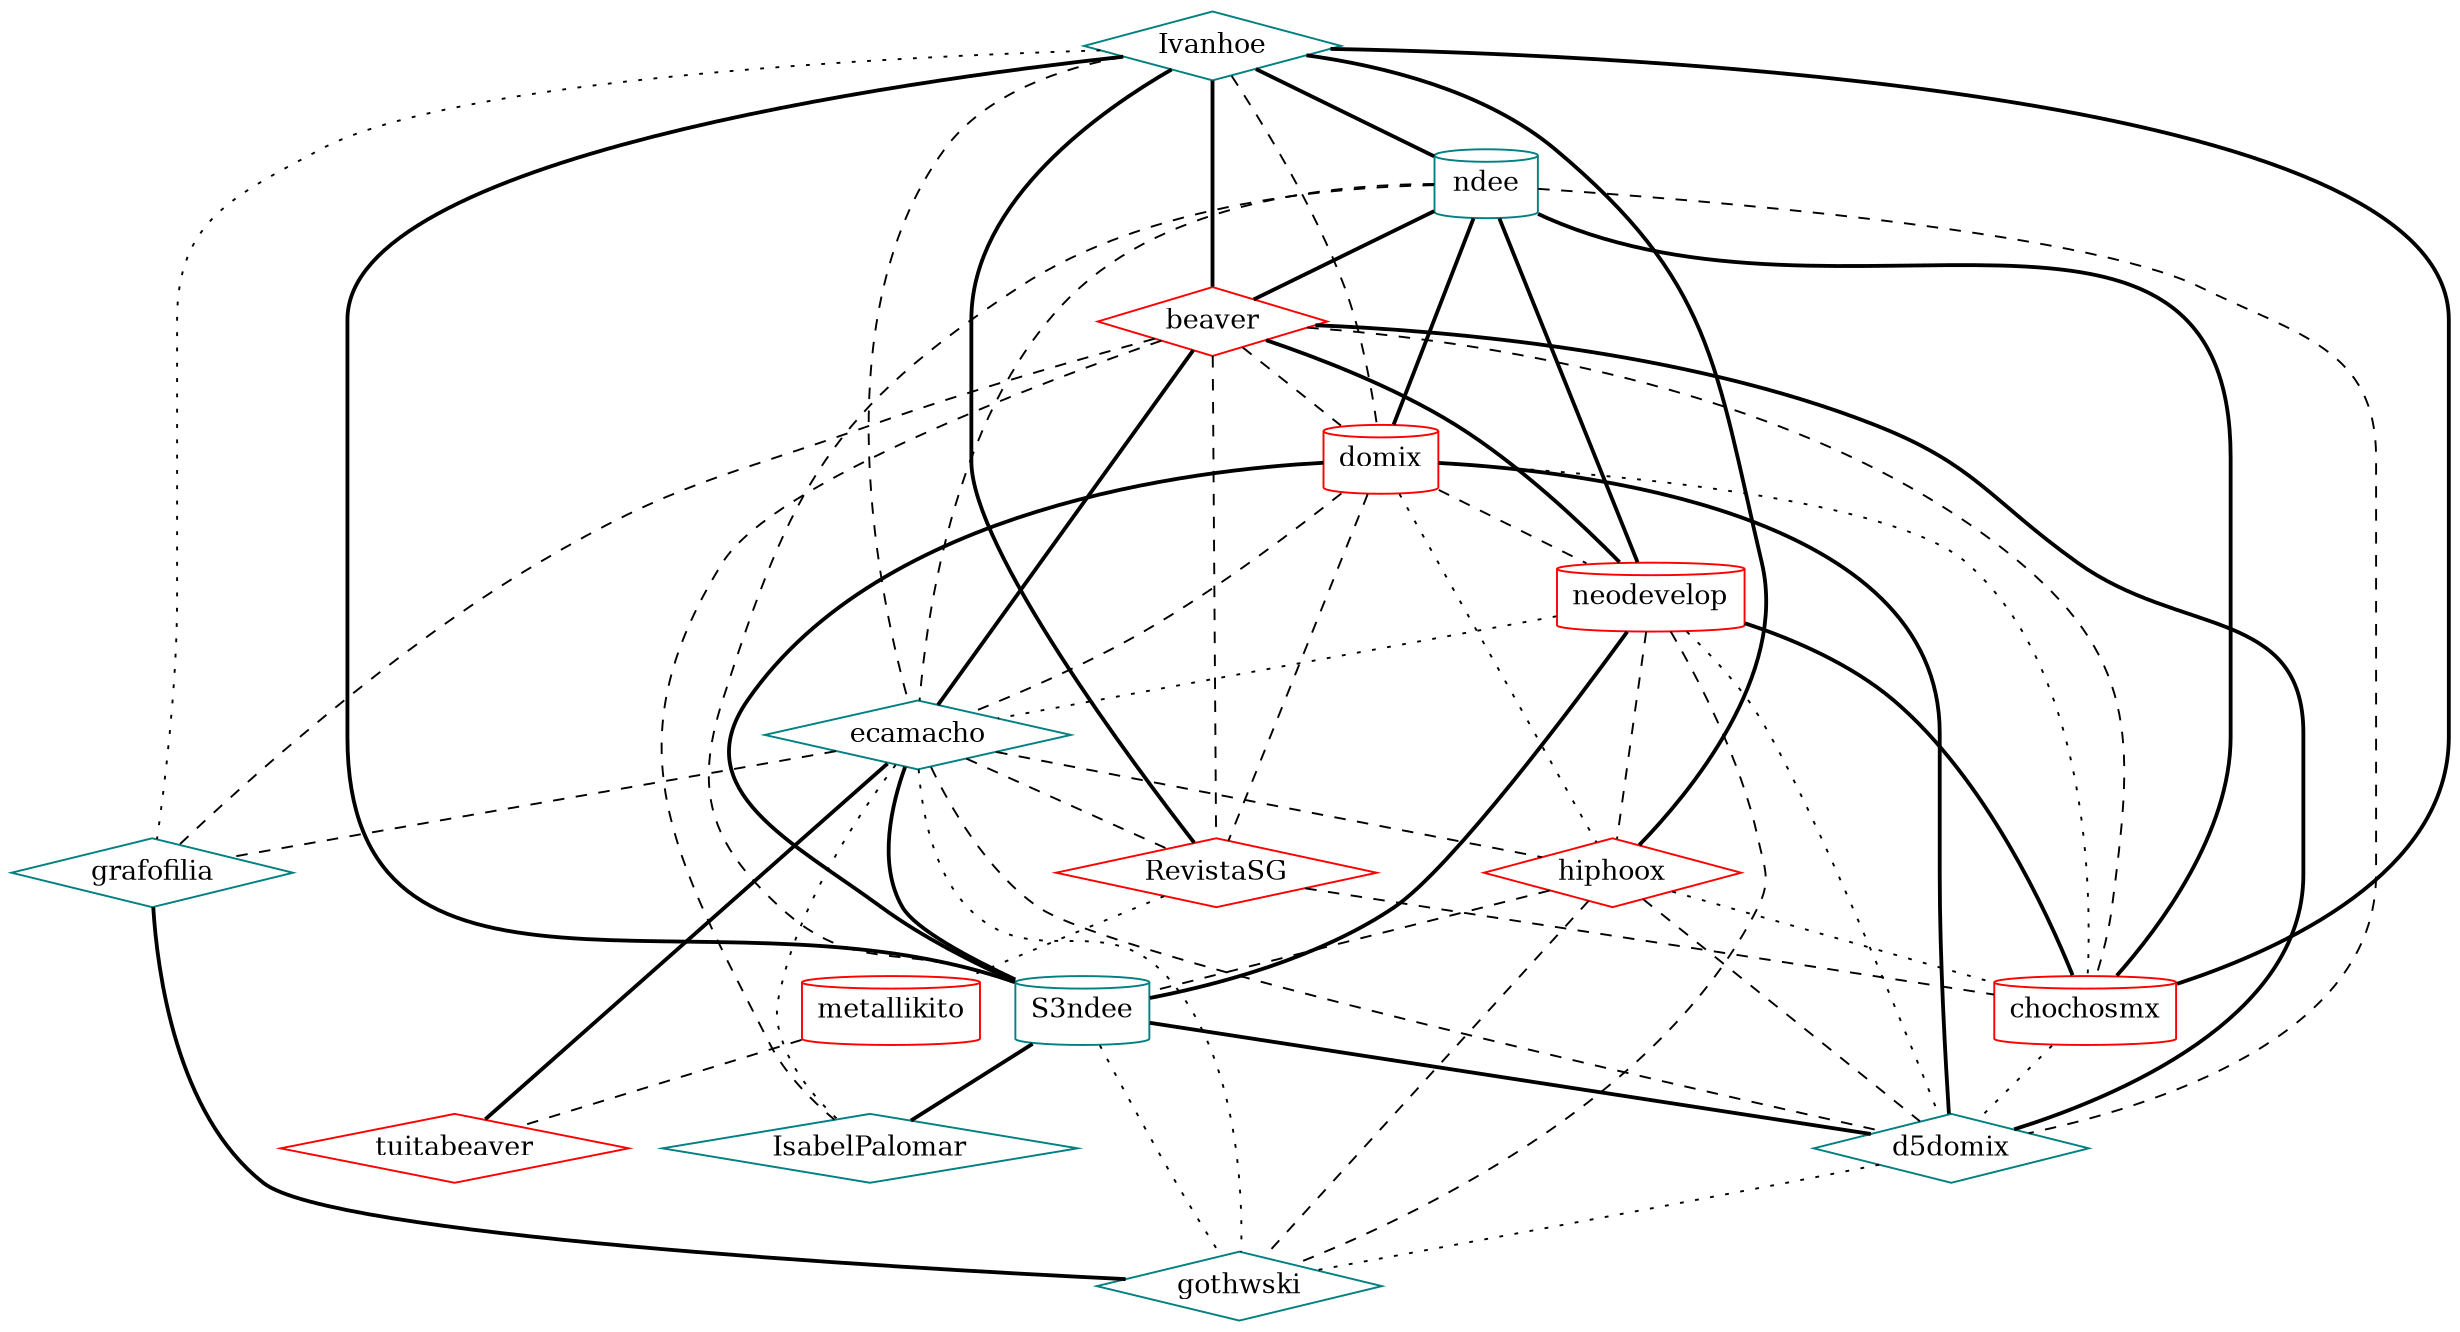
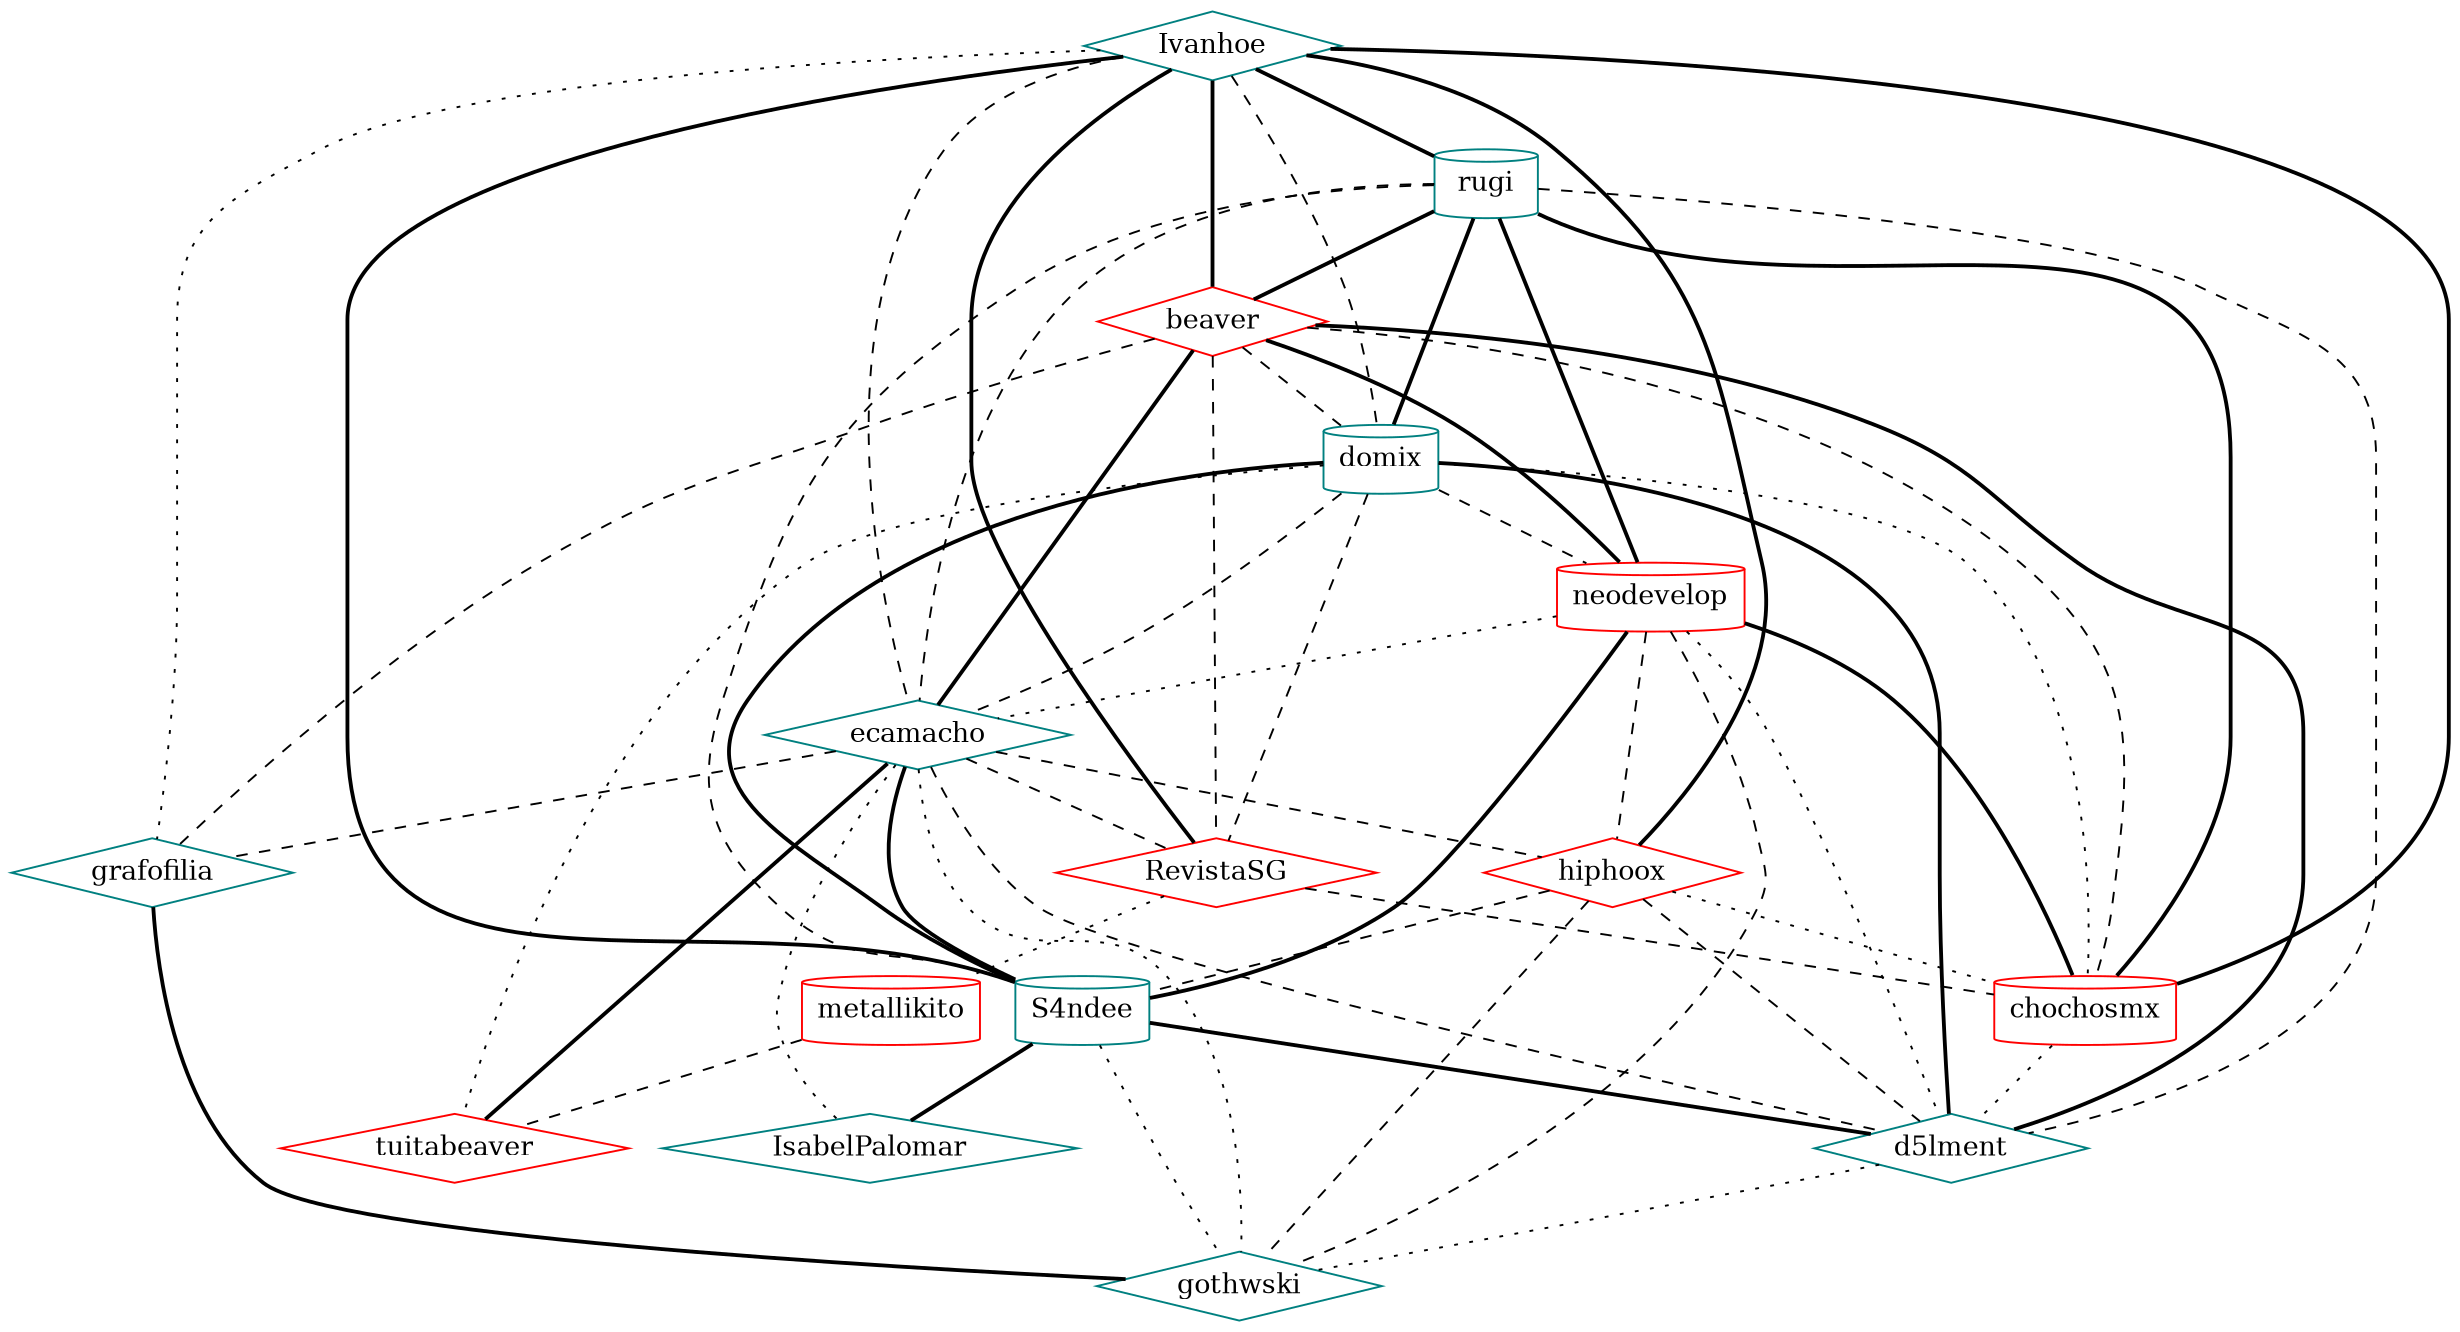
(1486, 184) -> (1486, 184)
(1381, 459) -> (1381, 459)
(695, 615) -> none
(1498, 668) -> (778, 586)
(1082, 1011) -> (1082, 1011)
(1951, 1148) -> (1951, 1148)
